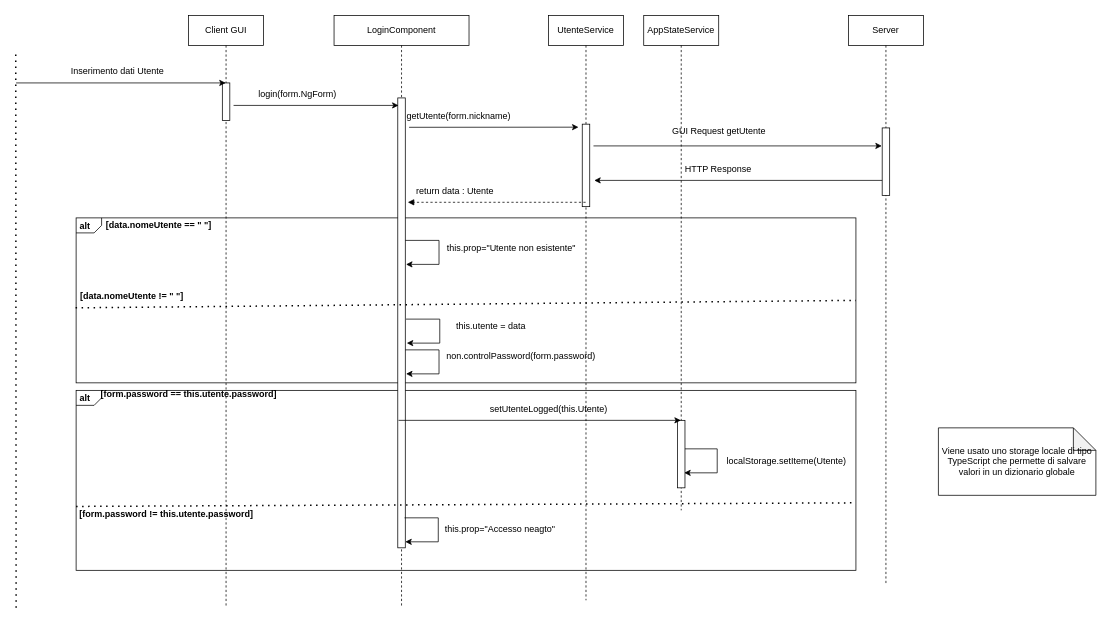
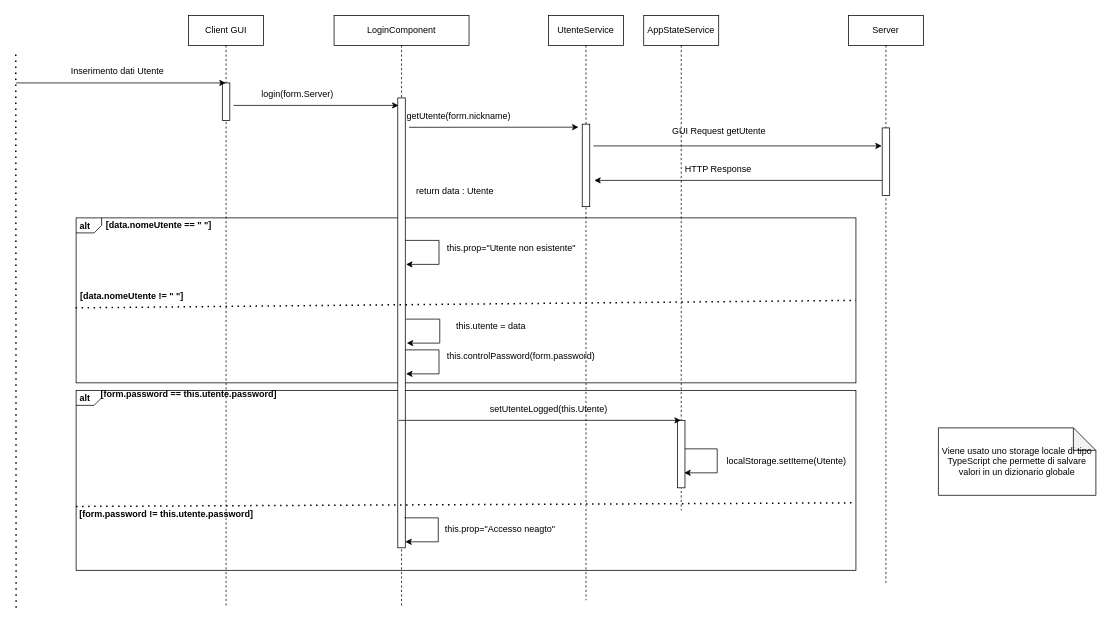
(298, 94) -> (298, 94)
(499, 202) -> none
(521, 357) -> (521, 357)
